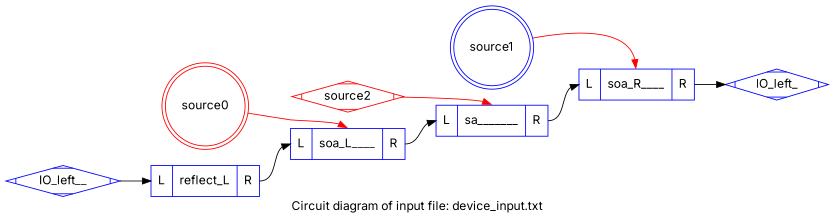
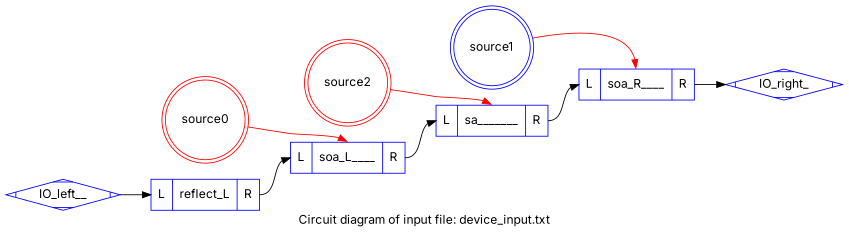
(777, 85) -> (784, 85)
(348, 97) -> (348, 83)
